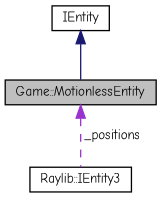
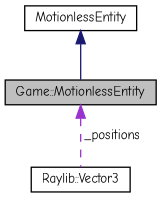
(81, 18) -> (81, 18)
(81, 180) -> (81, 180)
